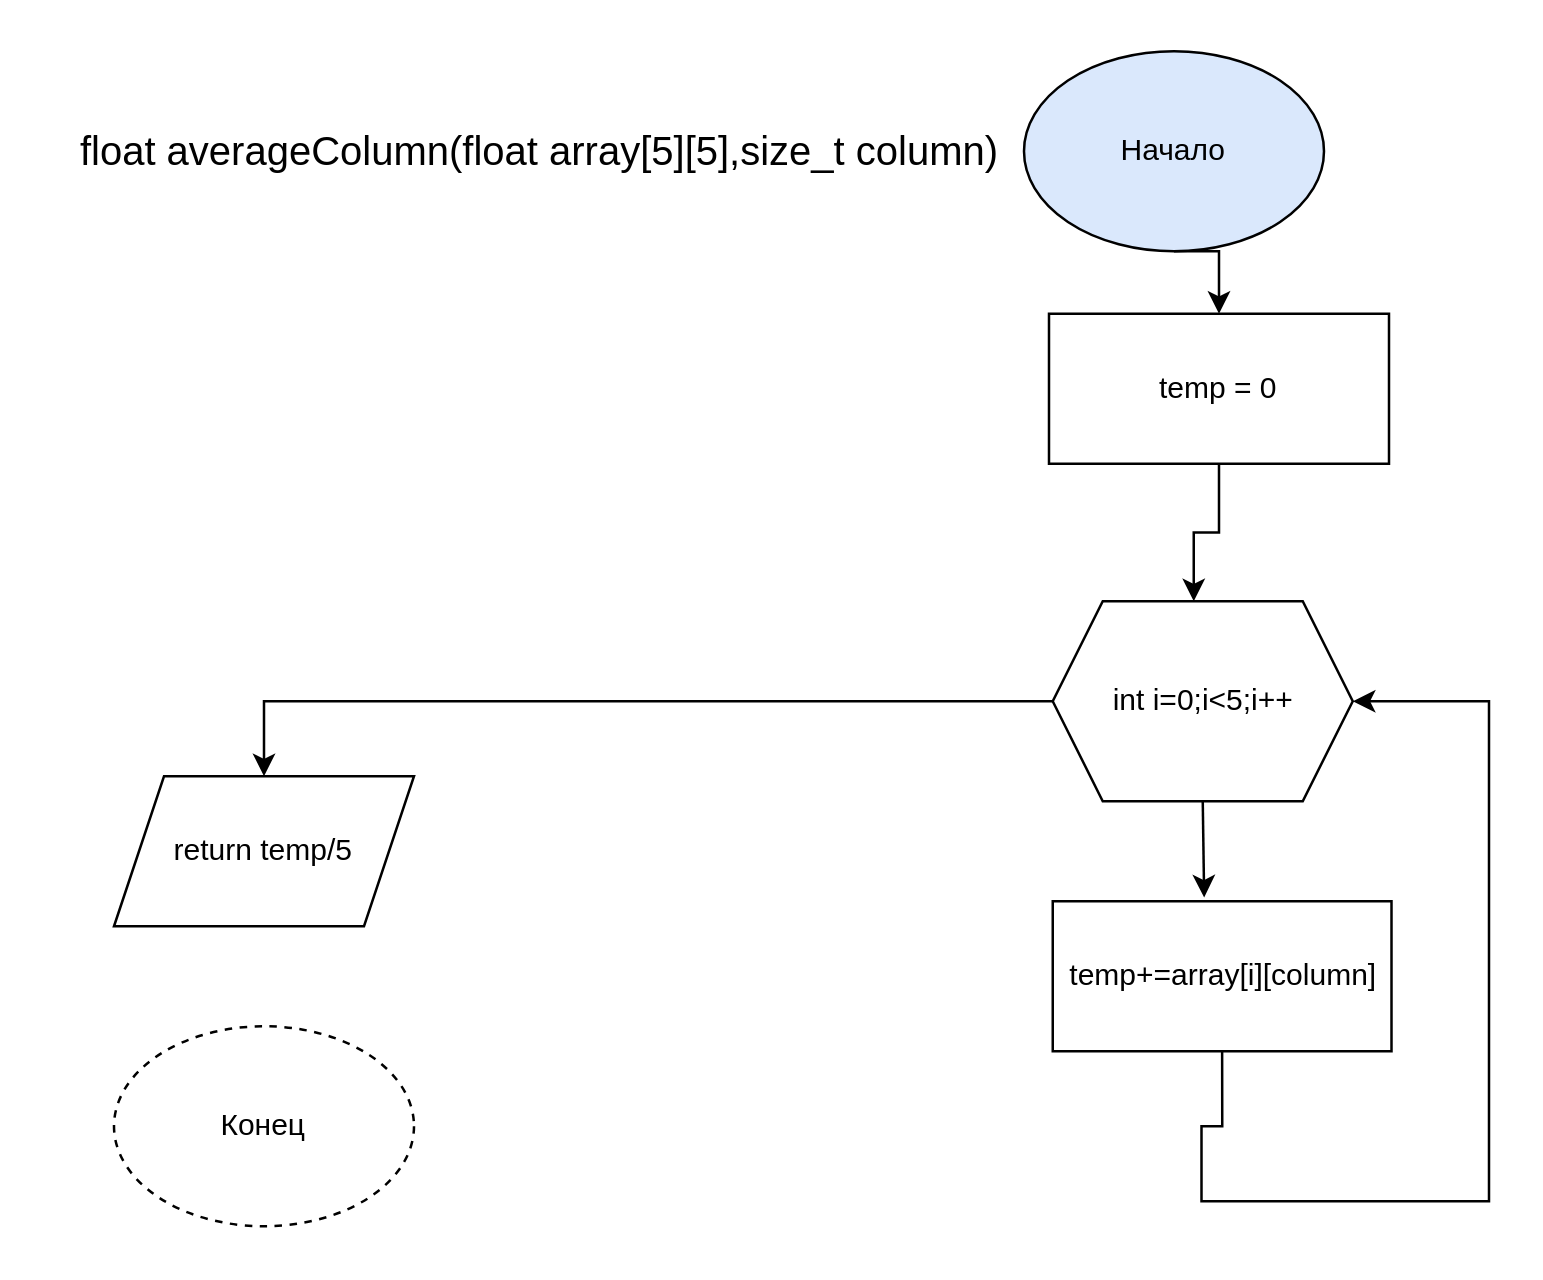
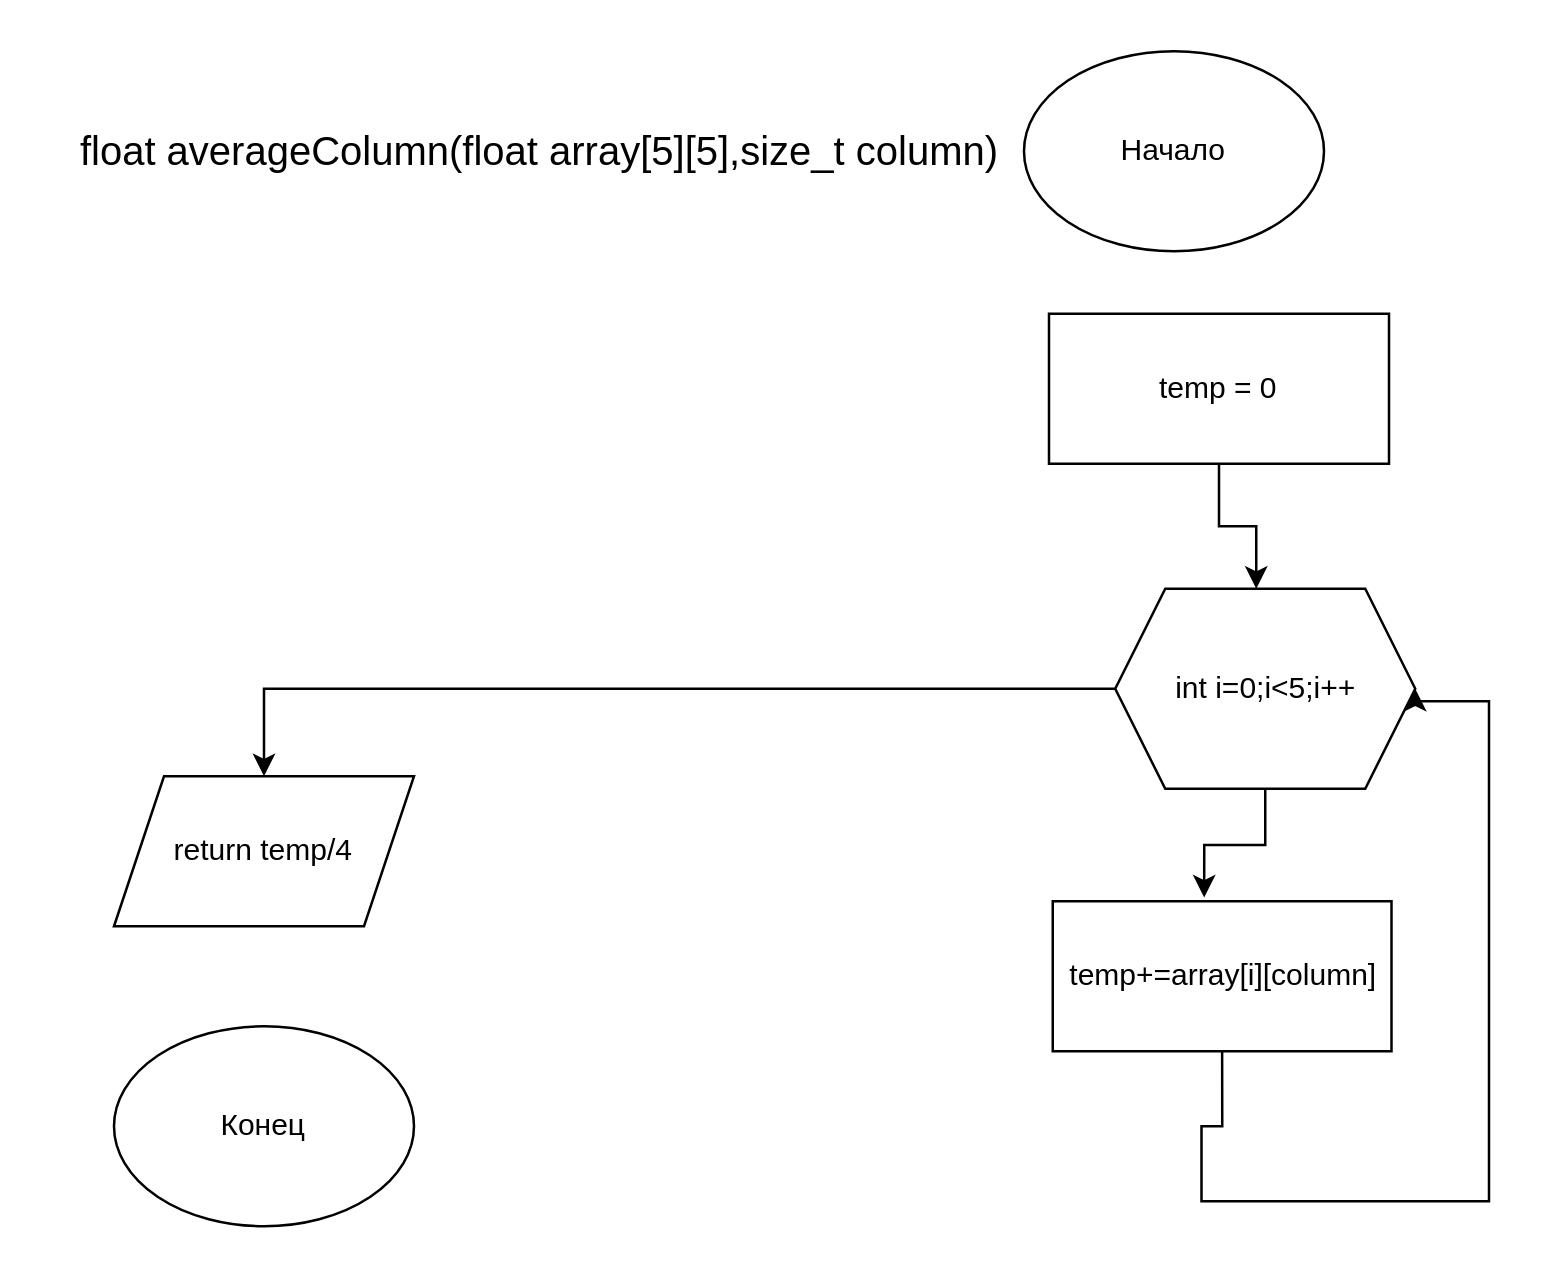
(1174, 151) -> (1174, 151)
(1219, 257) -> none
(1203, 701) -> (1265, 689)
(264, 851) -> (264, 851)
(264, 1126) -> (264, 1126)
